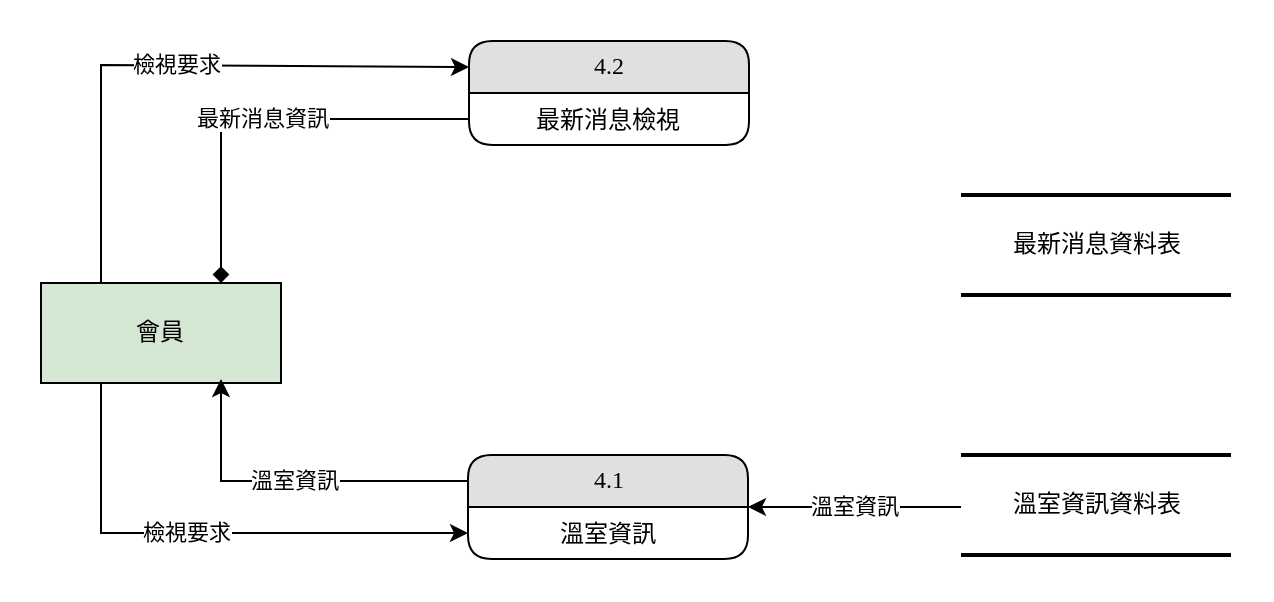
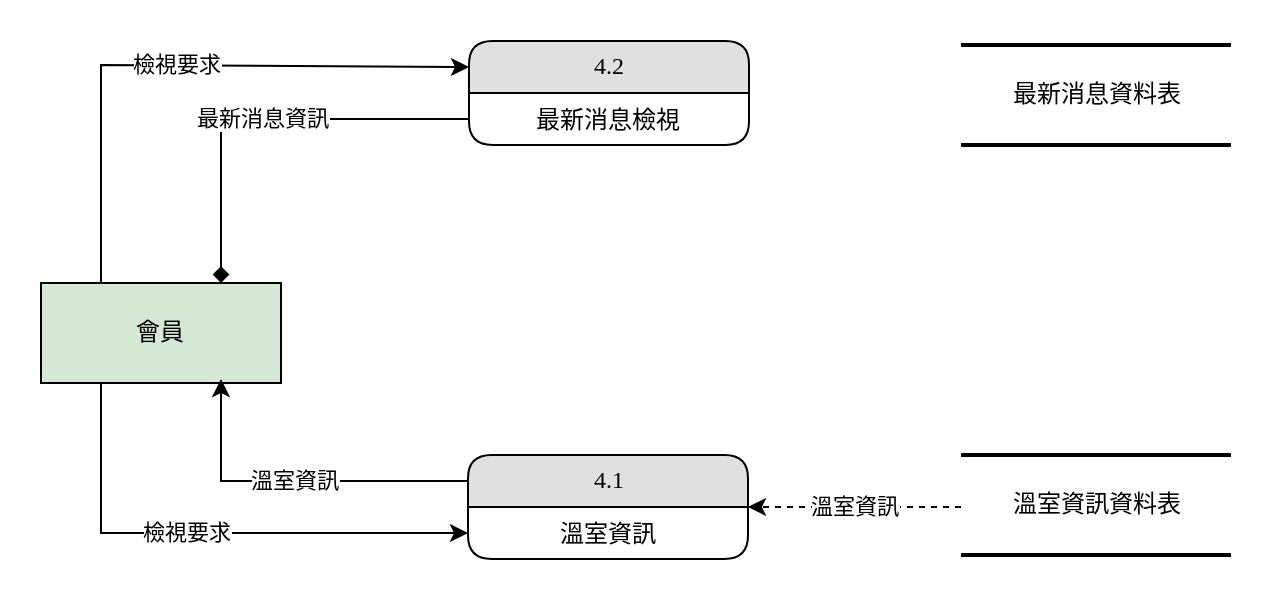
(1096, 245) -> (1096, 95)
(928, 507) -> (928, 507)
